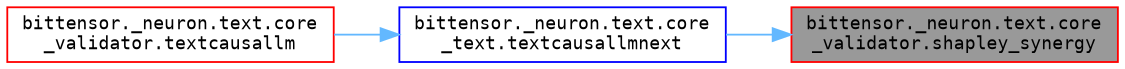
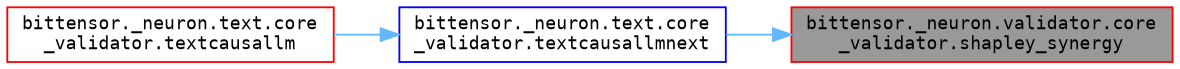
(563, 35) -> (563, 35)
(955, 35) -> (982, 35)
